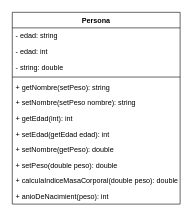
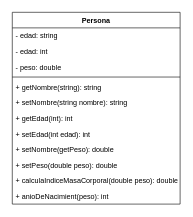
(43, 67) -> (40, 67)
(68, 88) -> (65, 88)
(81, 103) -> (79, 103)
(67, 134) -> (58, 134)
